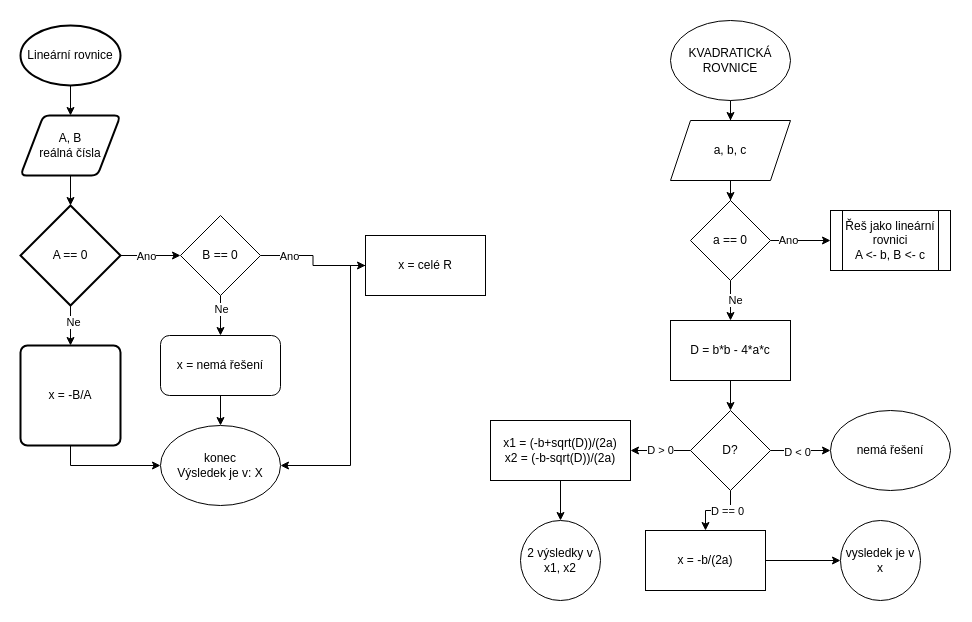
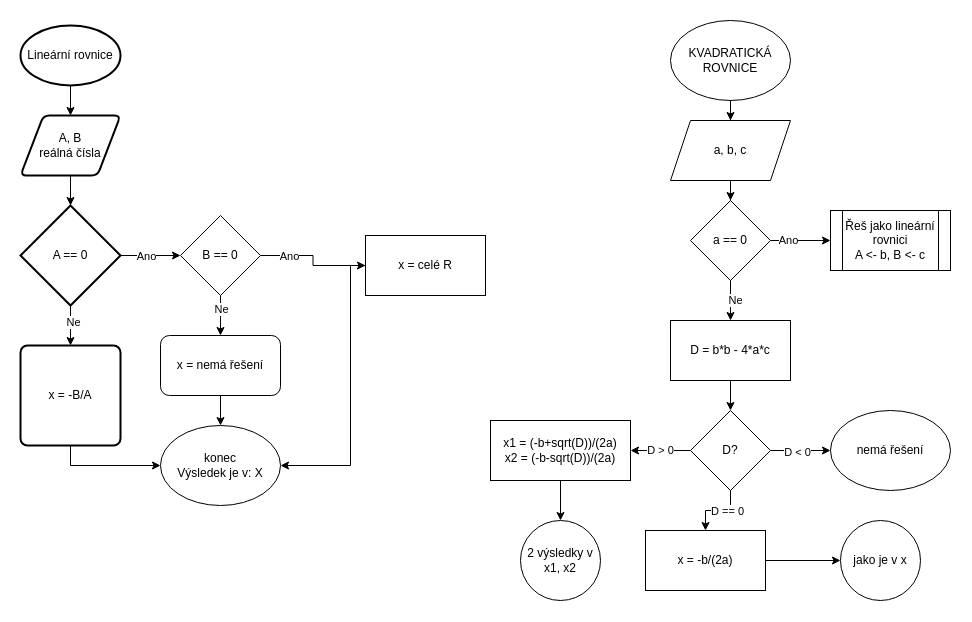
(881, 561) -> (881, 561)
